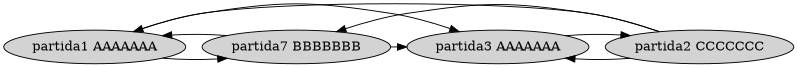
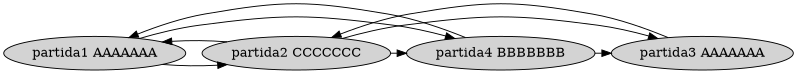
(372, 11) -> (190, 66)
(296, 47) -> (501, 53)
